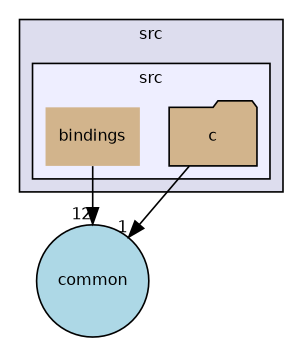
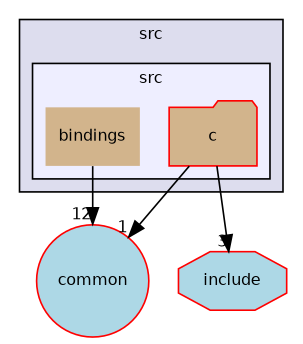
(213, 137) -> (213, 137)
(93, 281) -> (93, 281)
none -> (233, 281)
